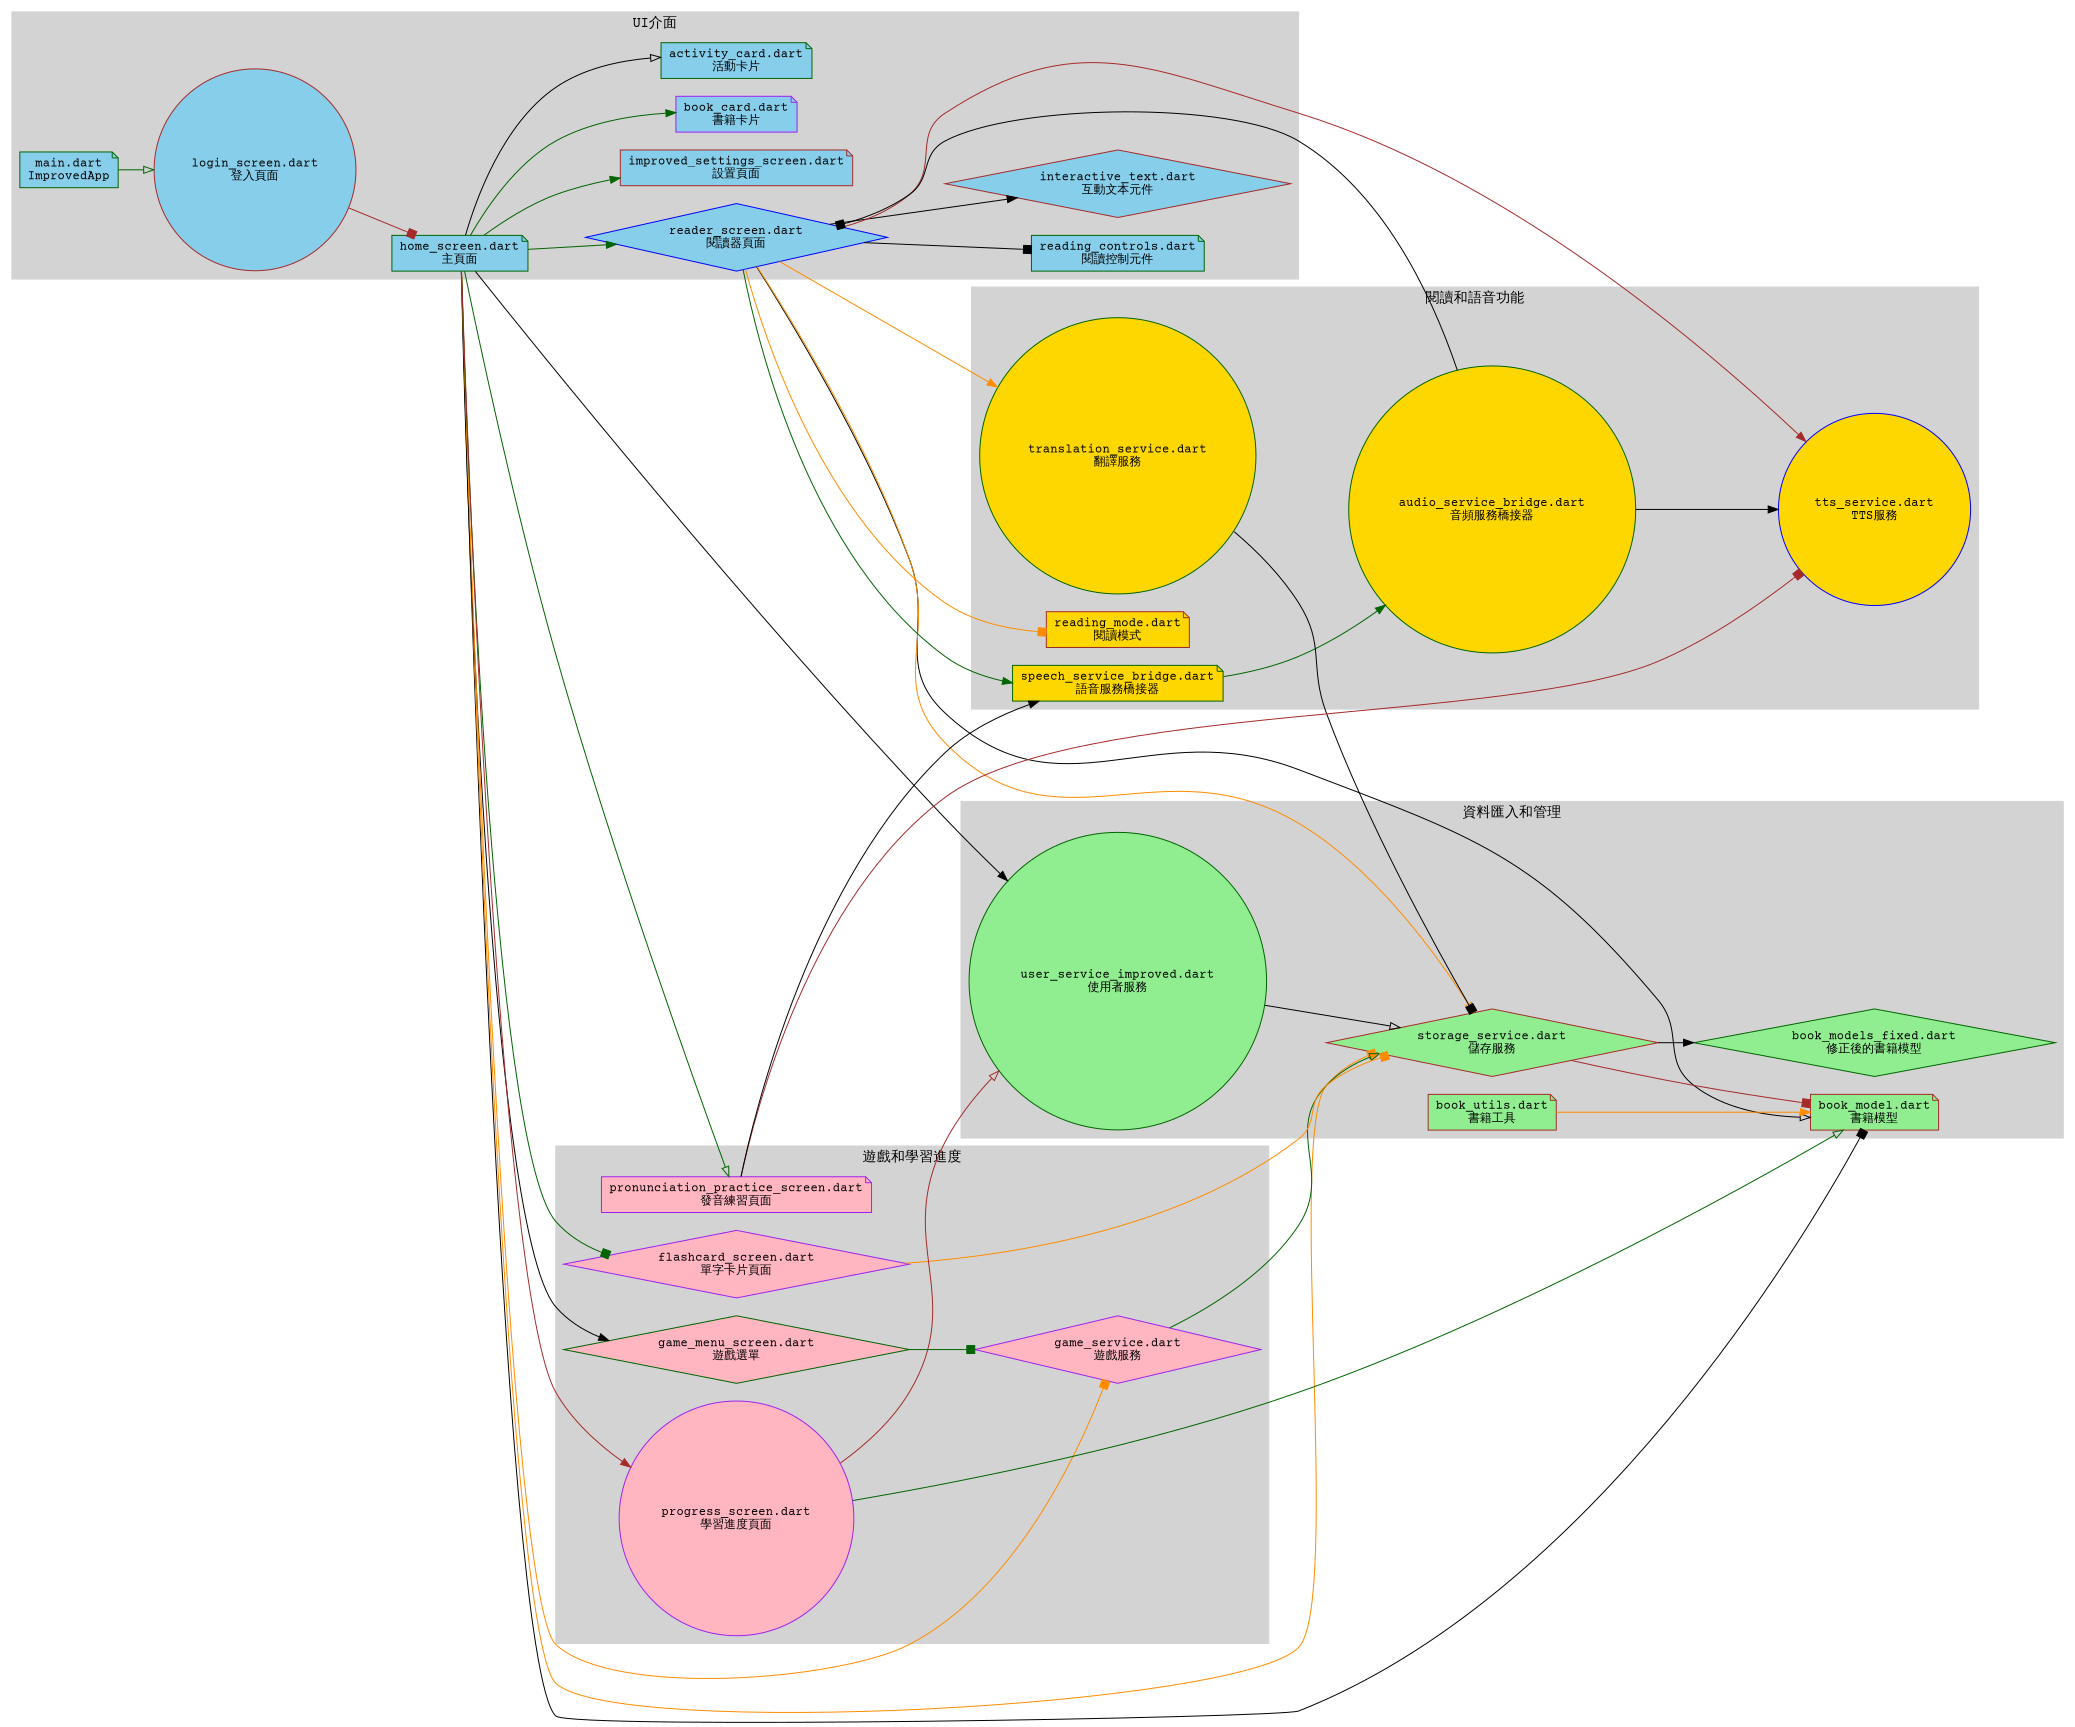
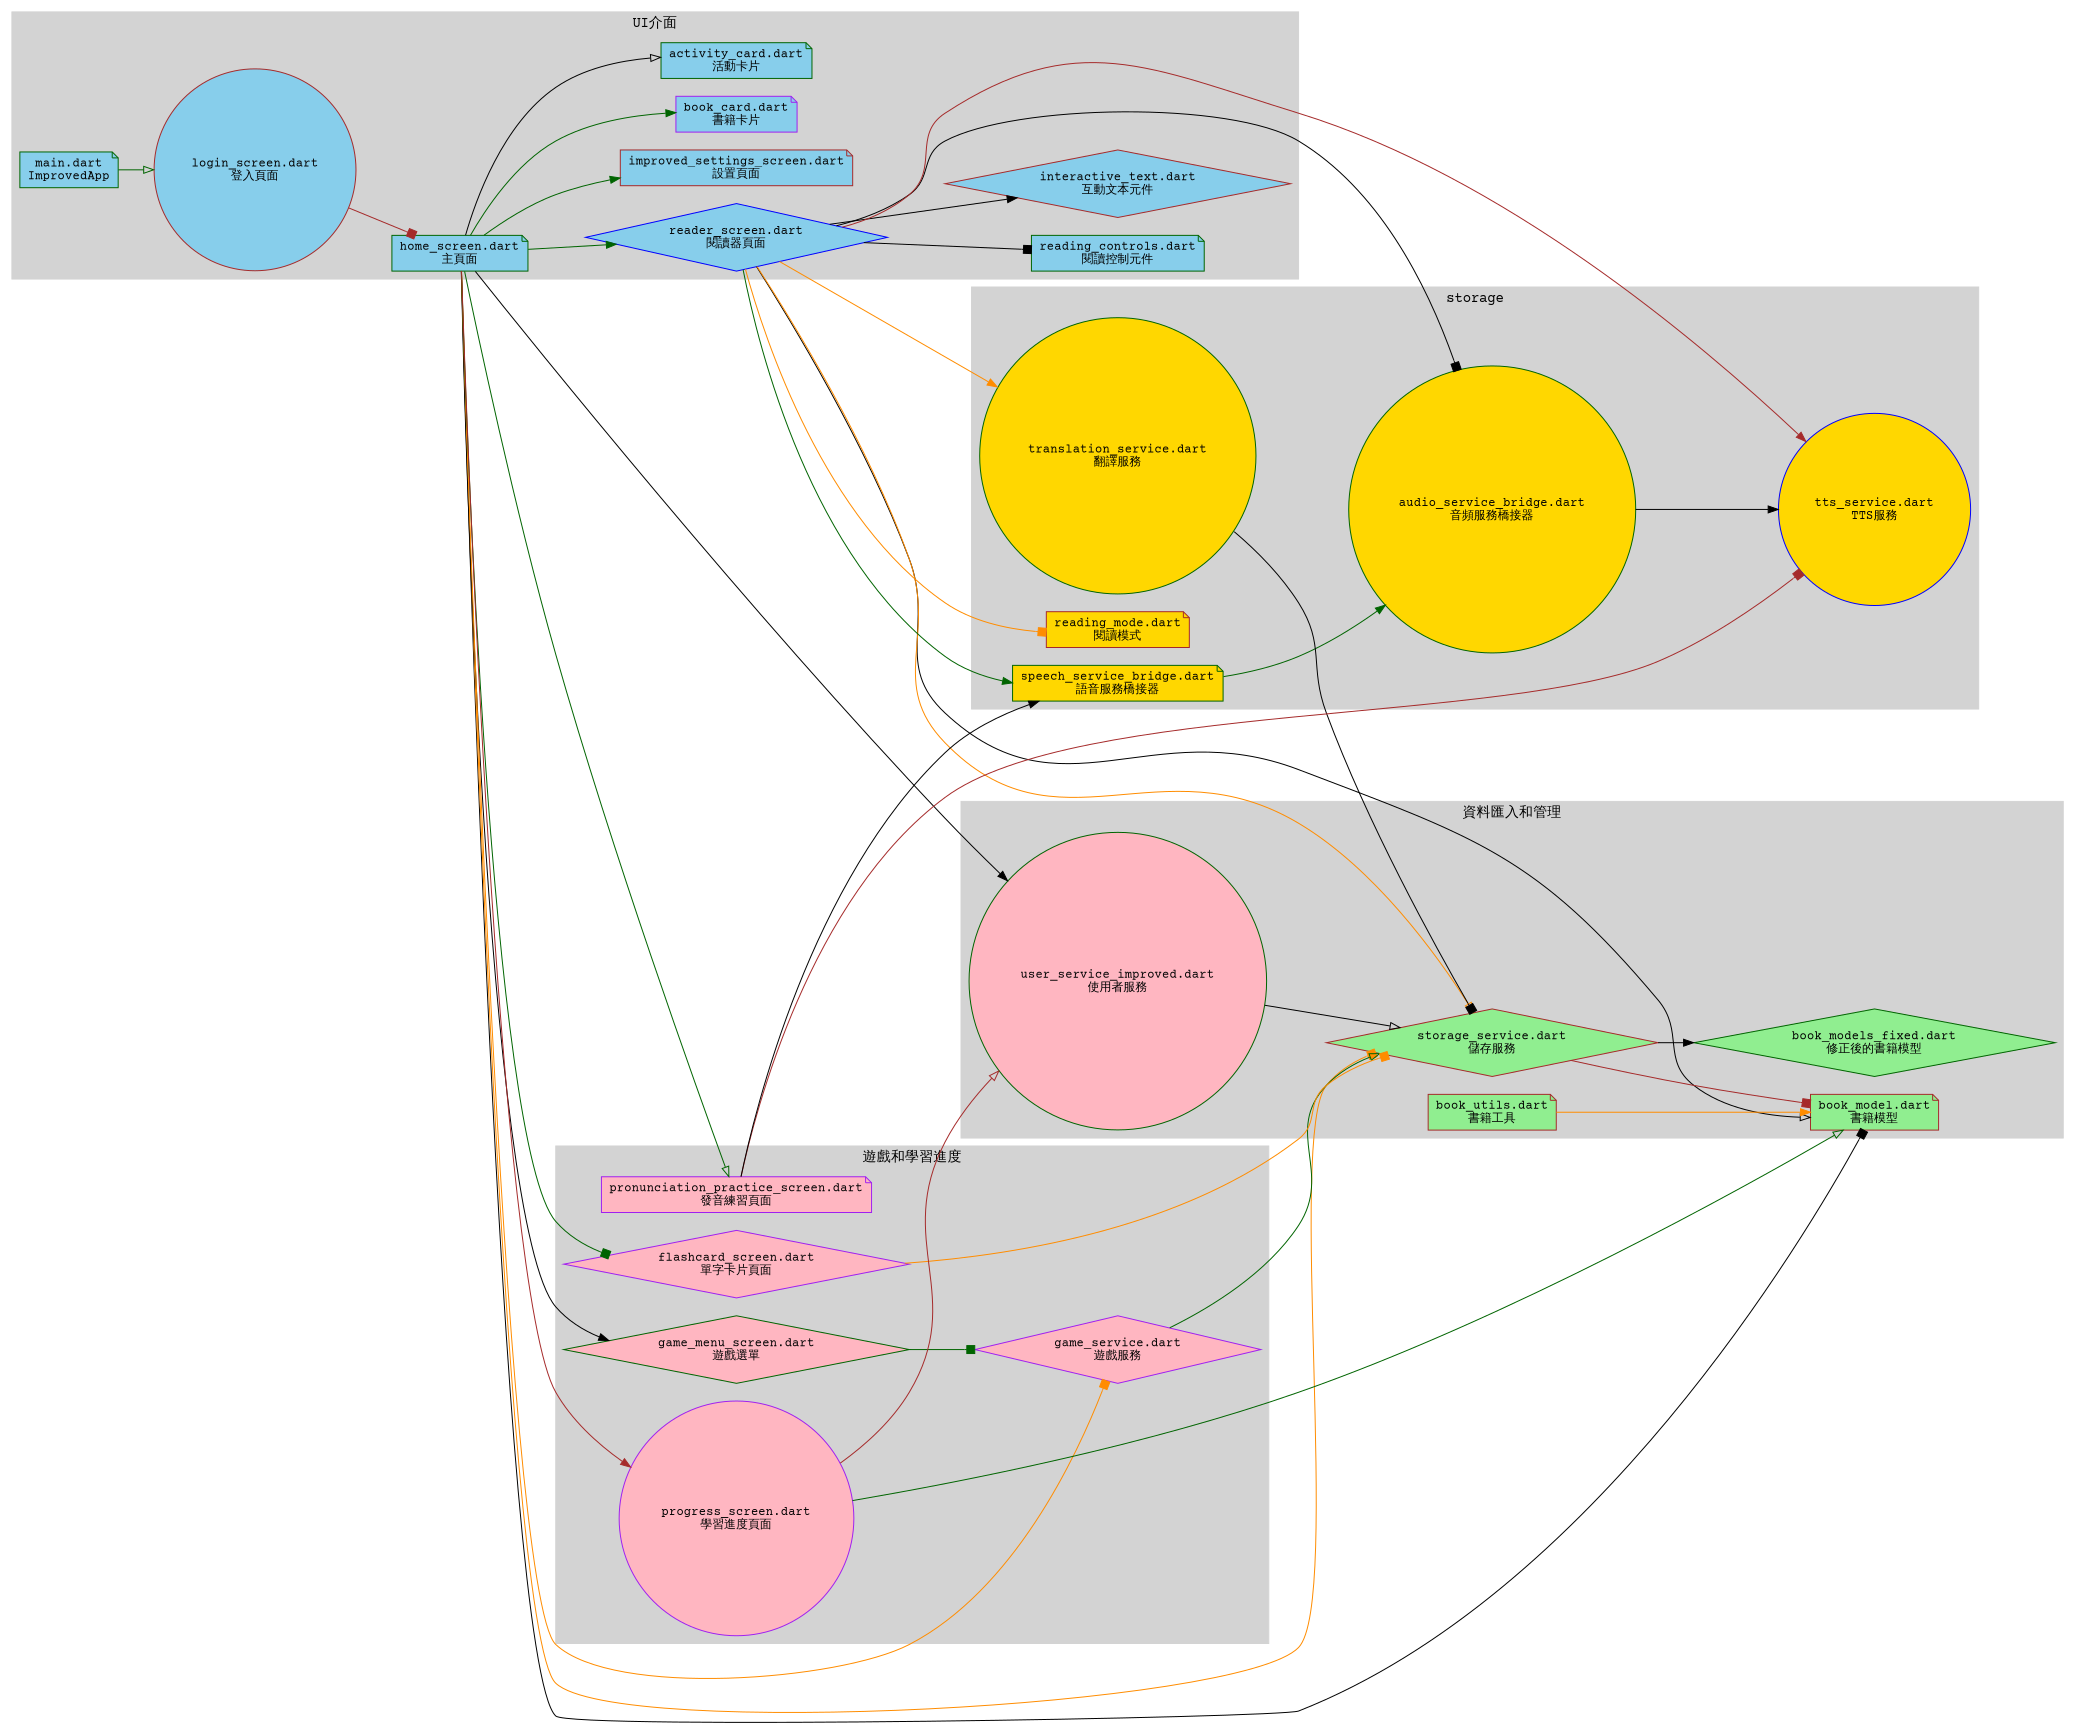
(1196, 116) -> (1186, 114)
(1475, 298) -> (1475, 298)
(1118, 981) -> (1118, 981)
